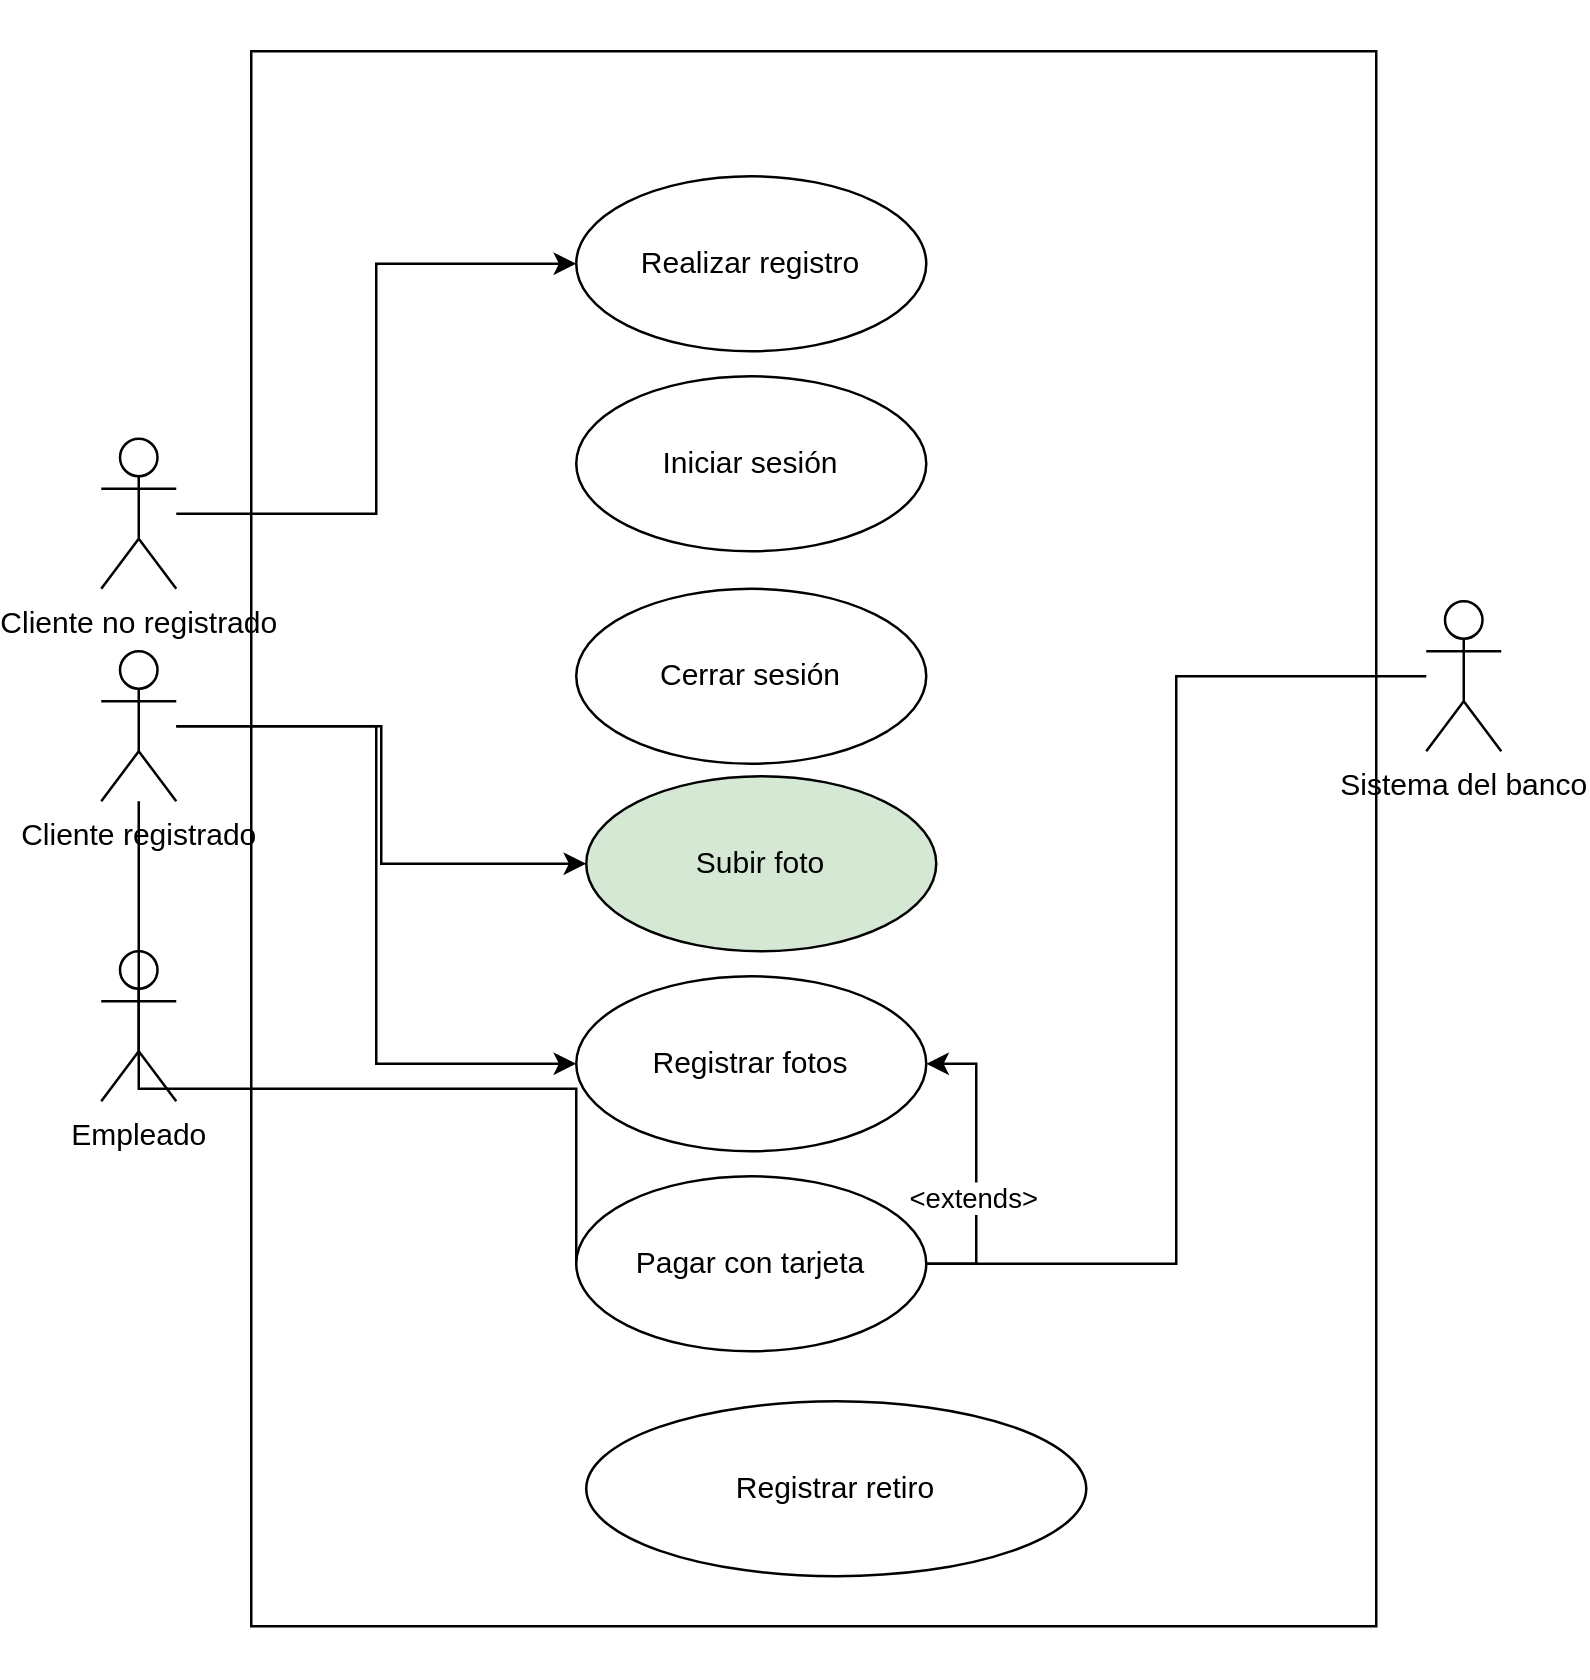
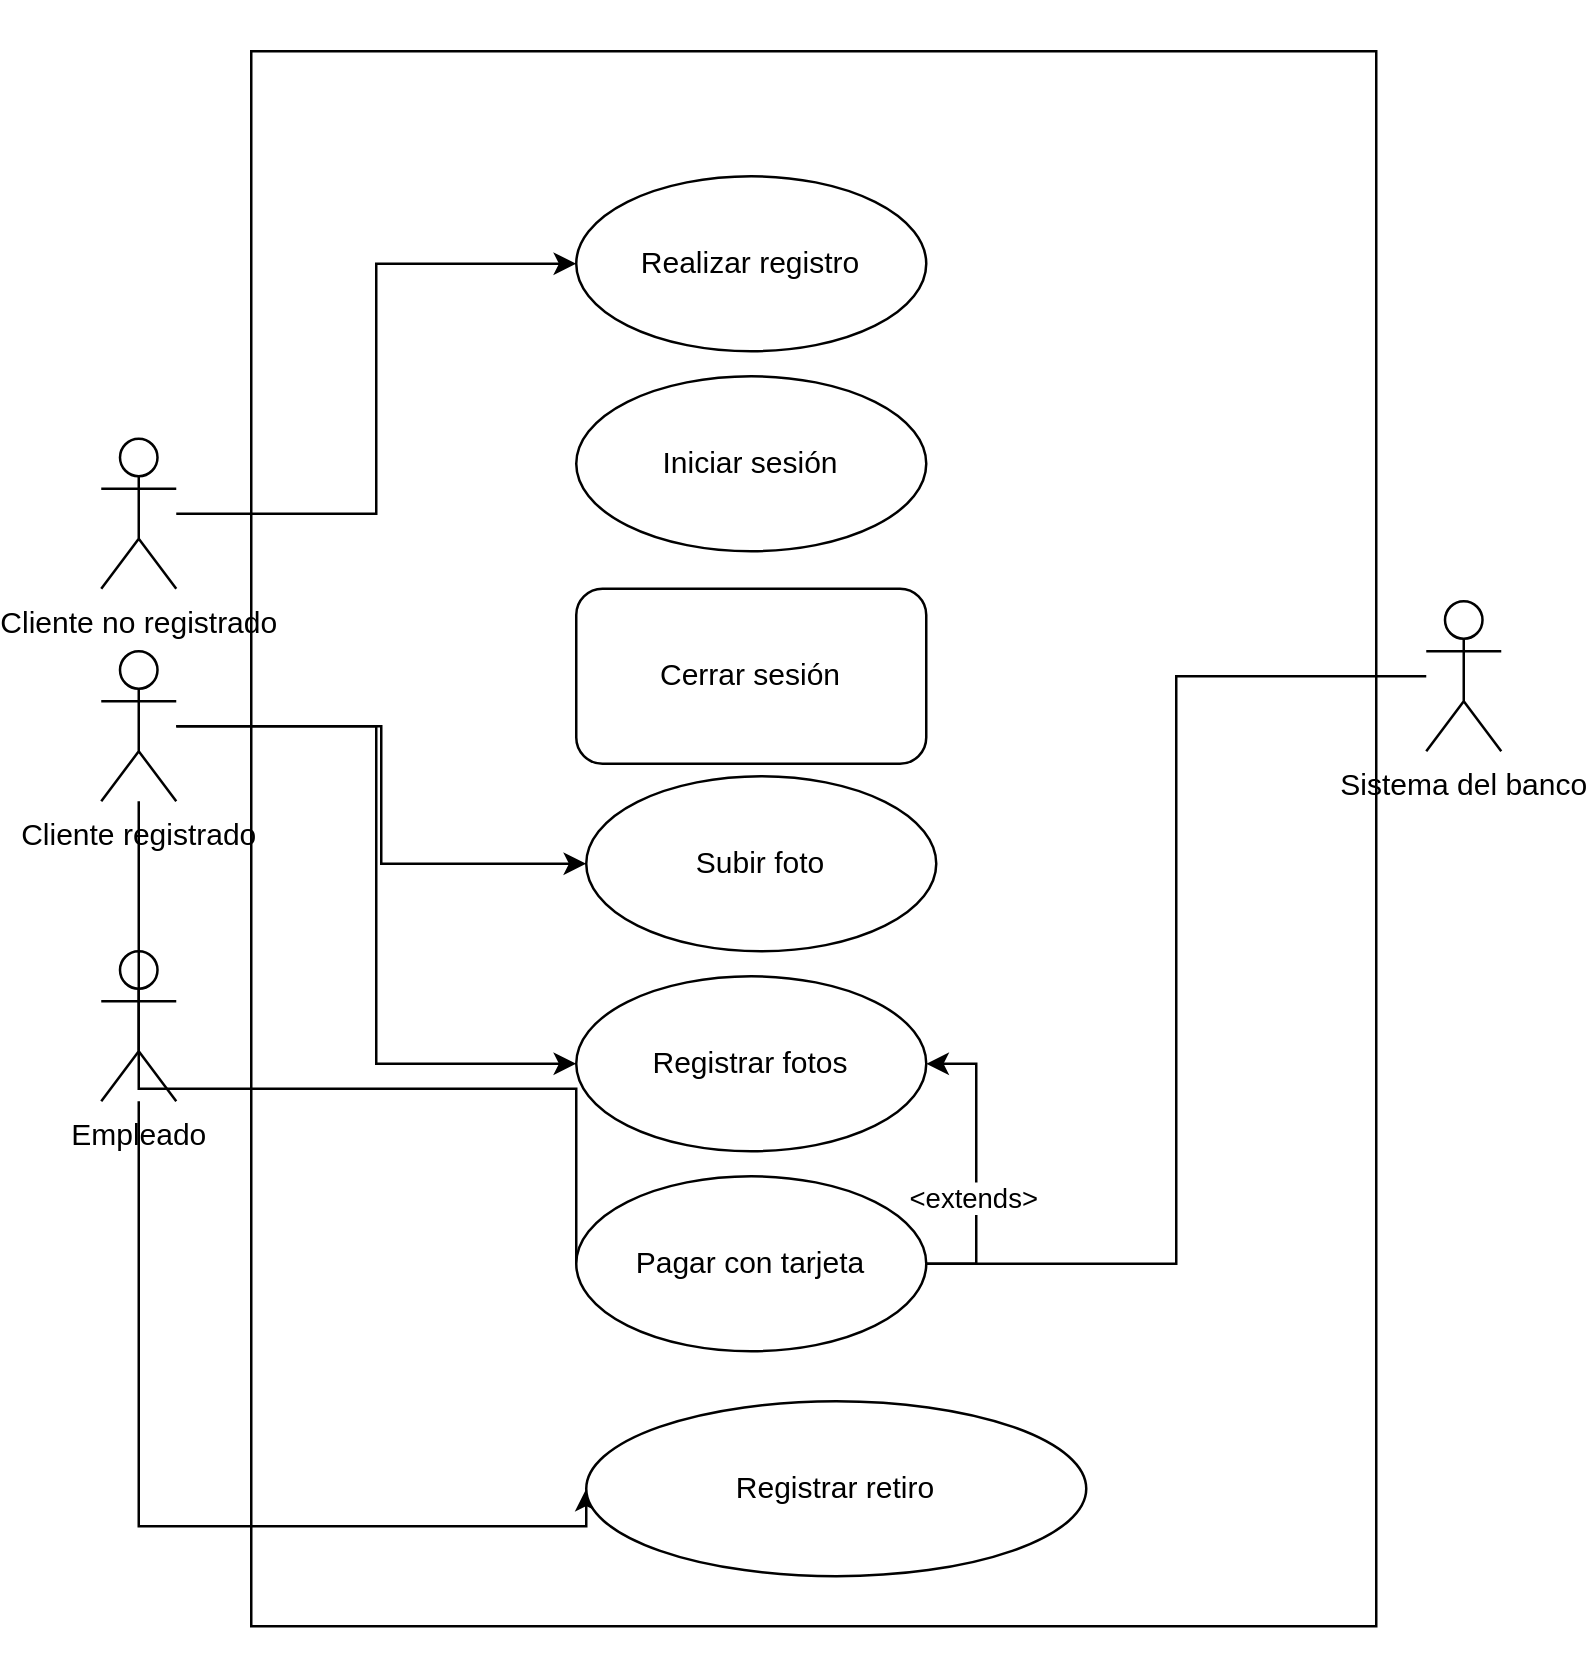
(751, 676) -> (751, 676)
(761, 864) -> (761, 864)
none -> (160, 1526)
